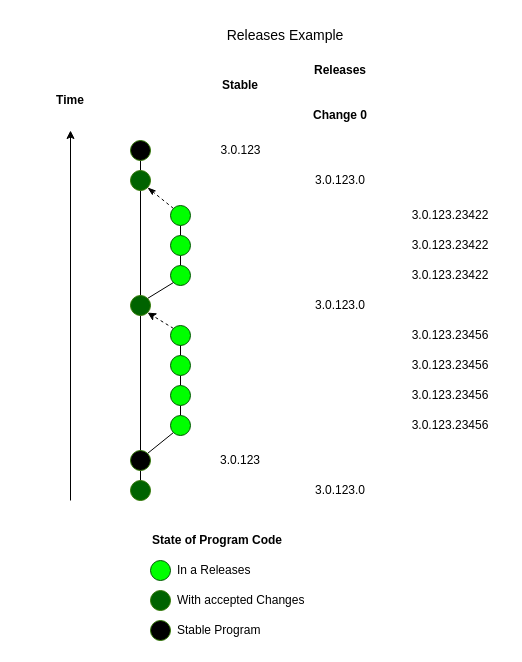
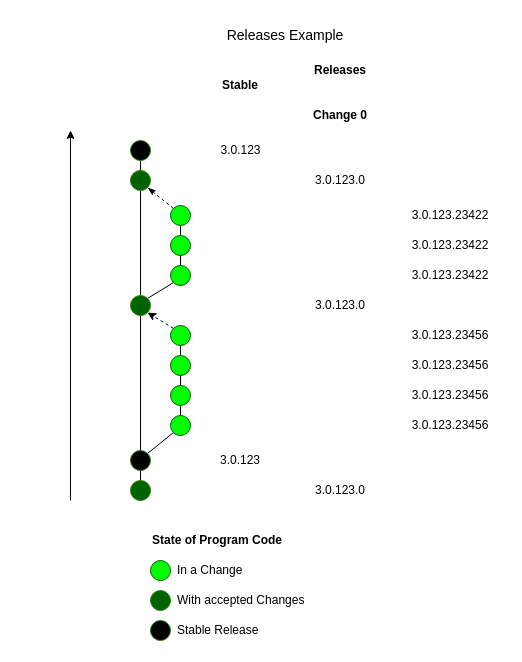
(71, 101) -> none
(217, 571) -> (211, 571)
(221, 631) -> (220, 631)
